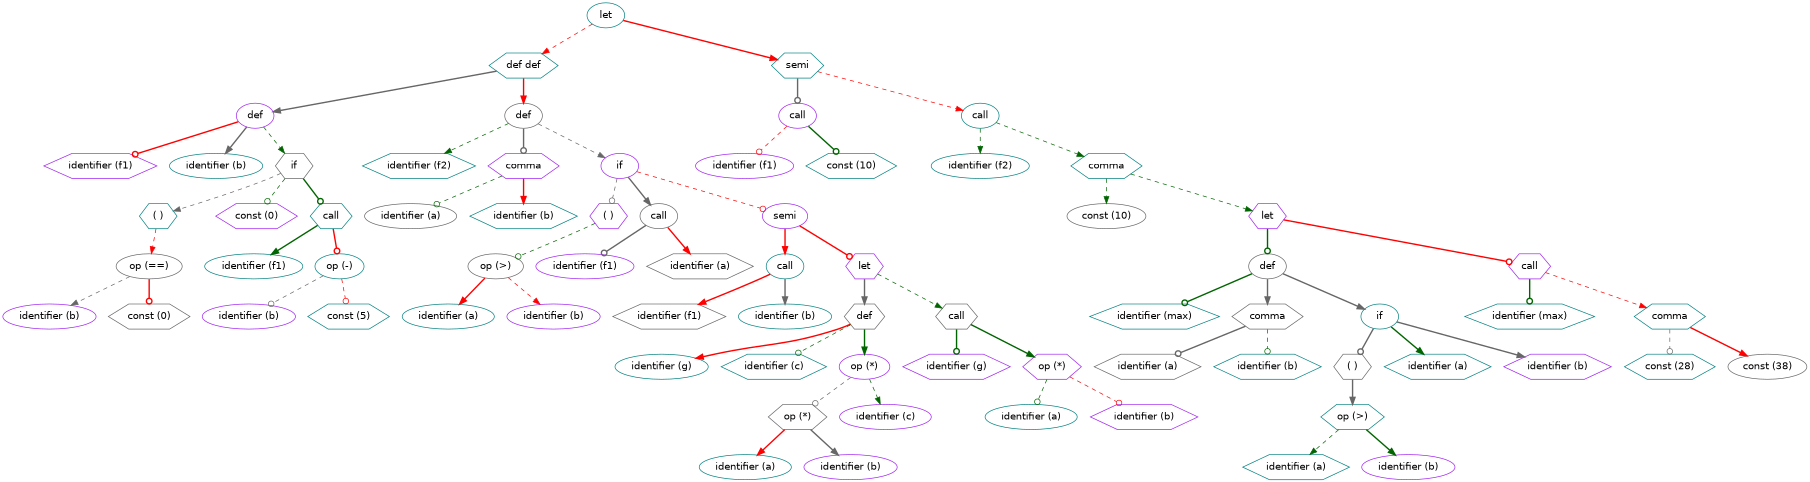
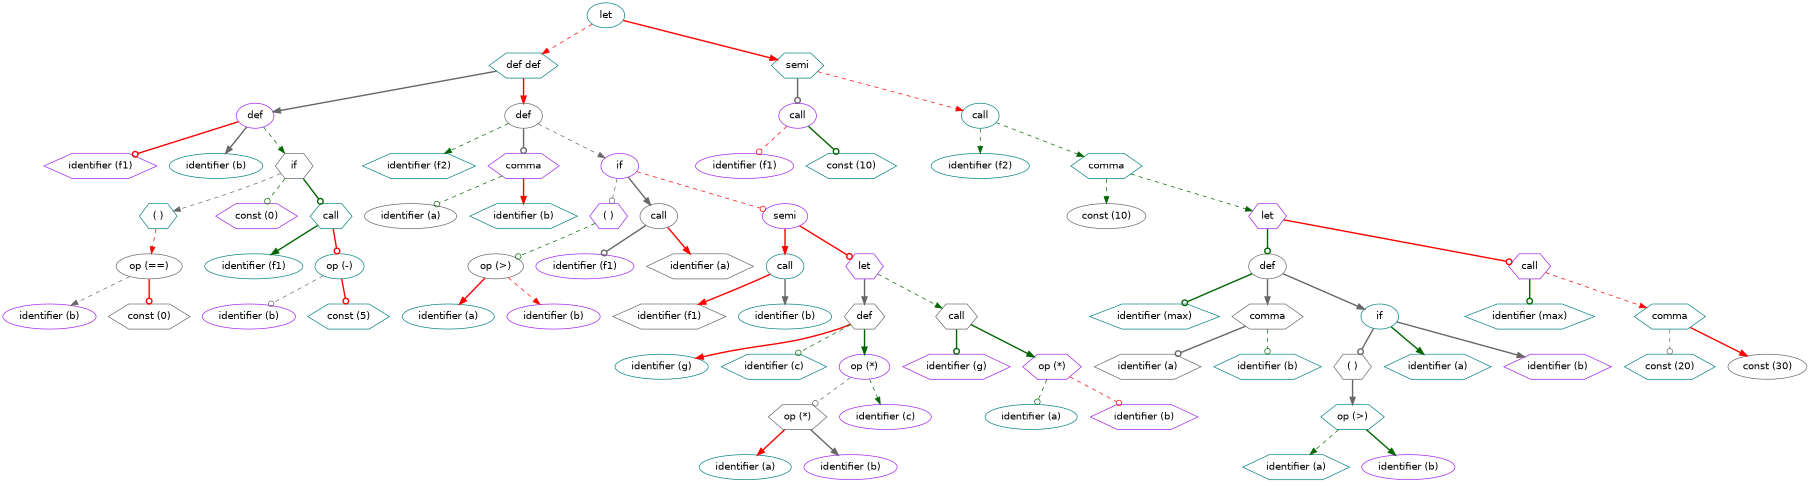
(343, 289) -> (343, 289)
(1670, 367) -> (1670, 367)
(1767, 367) -> (1767, 367)
